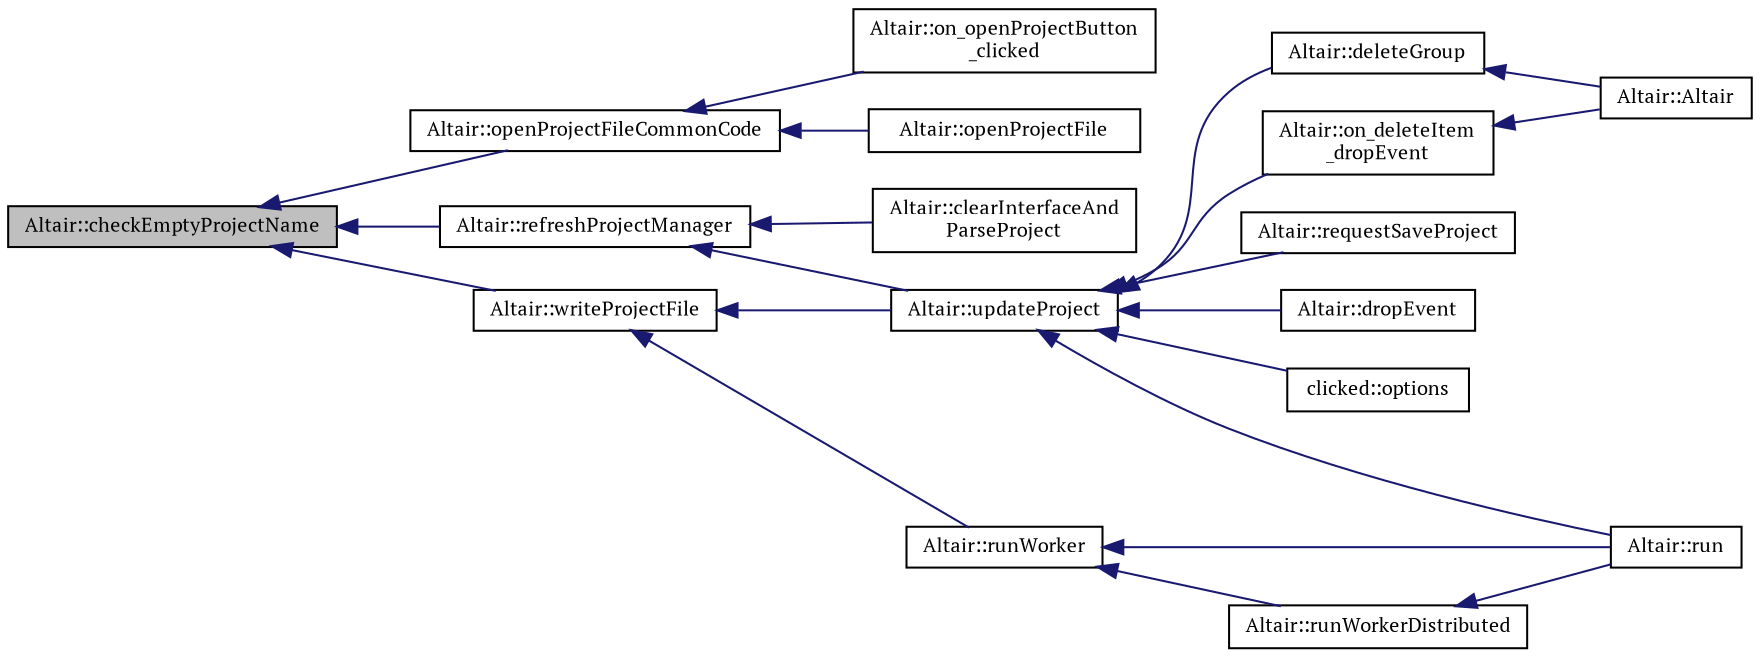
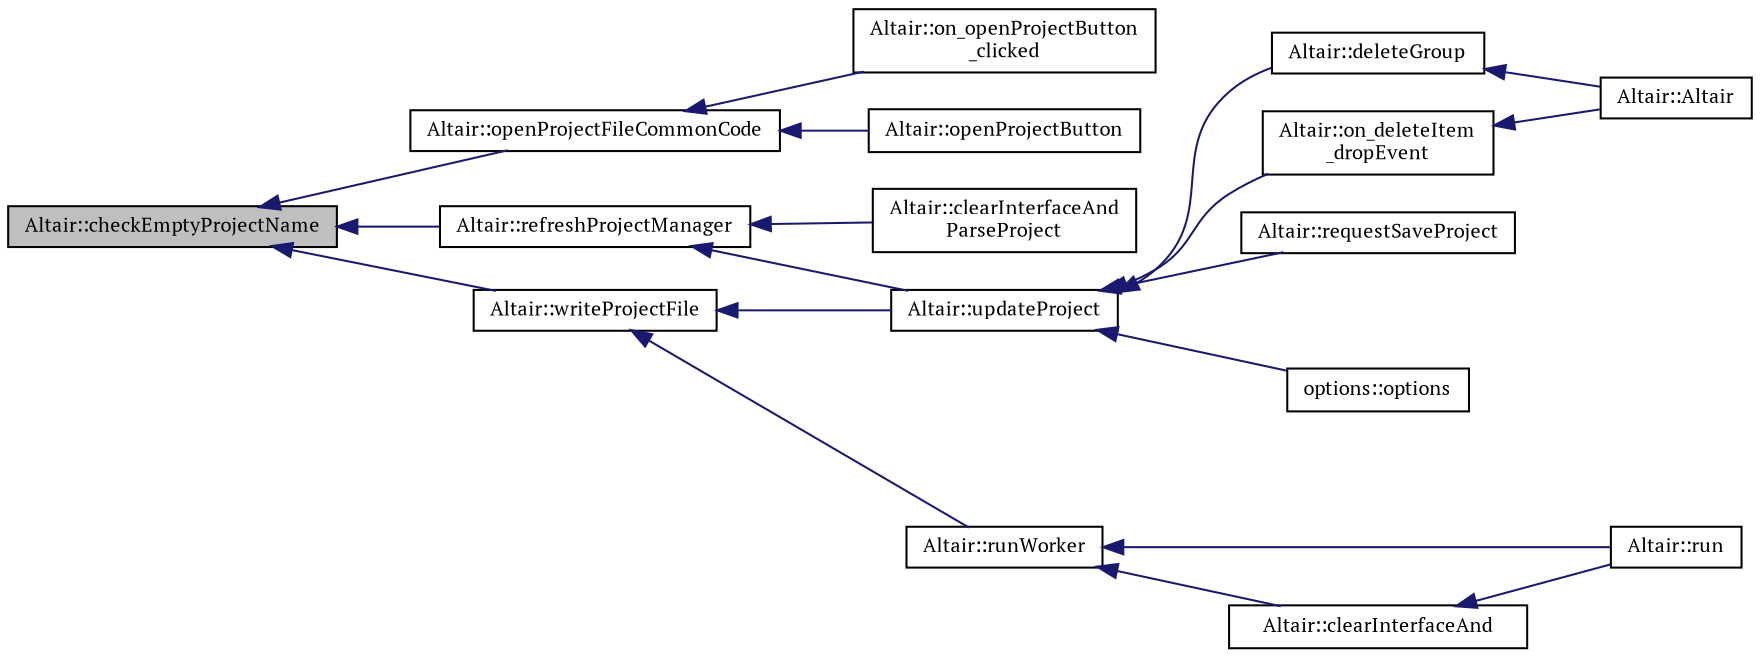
(1004, 131) -> (1004, 131)
(1378, 310) -> none
(1378, 390) -> (1378, 390)
(1324, 462) -> none
(1378, 627) -> (1378, 627)
